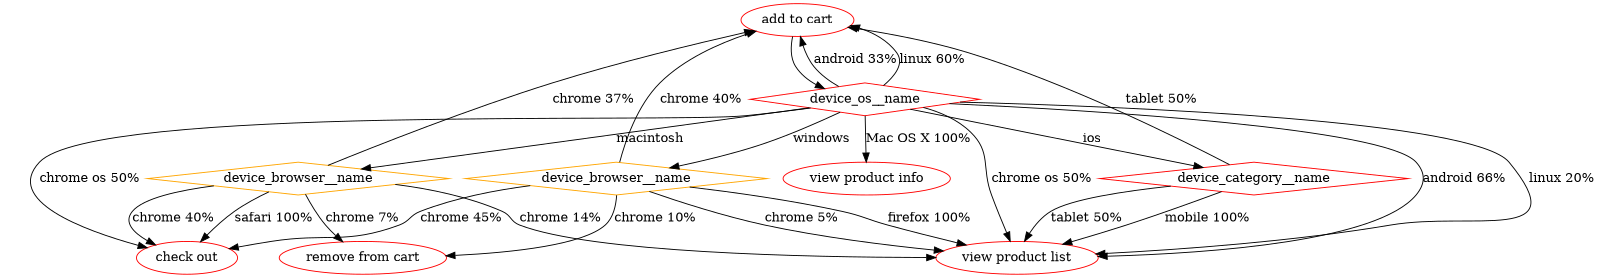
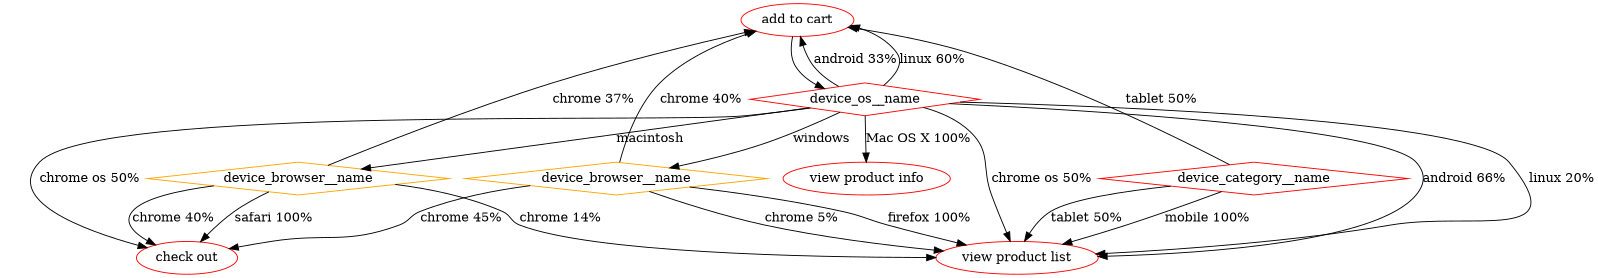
(1052, 137) -> none
(363, 258) -> none
